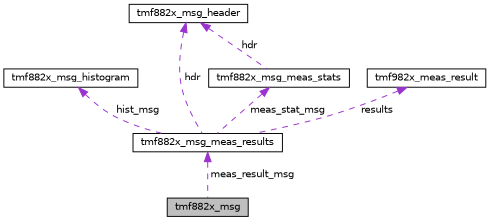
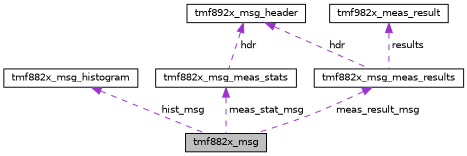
(188, 13) -> (246, 13)
(240, 114) -> (226, 115)
(121, 119) -> (153, 112)
